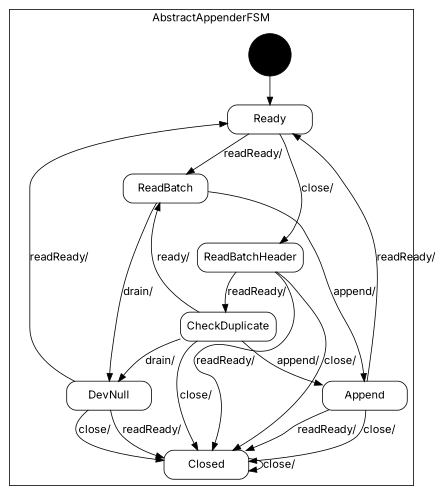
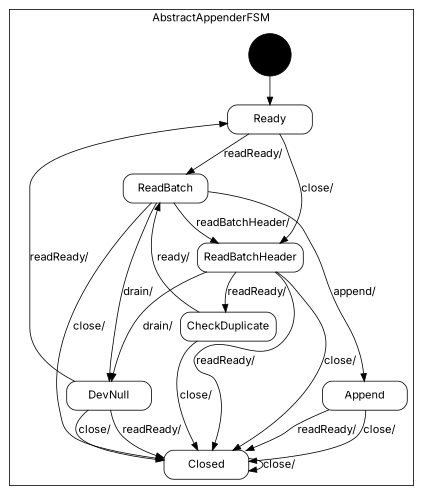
none -> (190, 224)
(375, 247) -> none
none -> (61, 351)
(149, 353) -> (146, 309)
(276, 366) -> none
